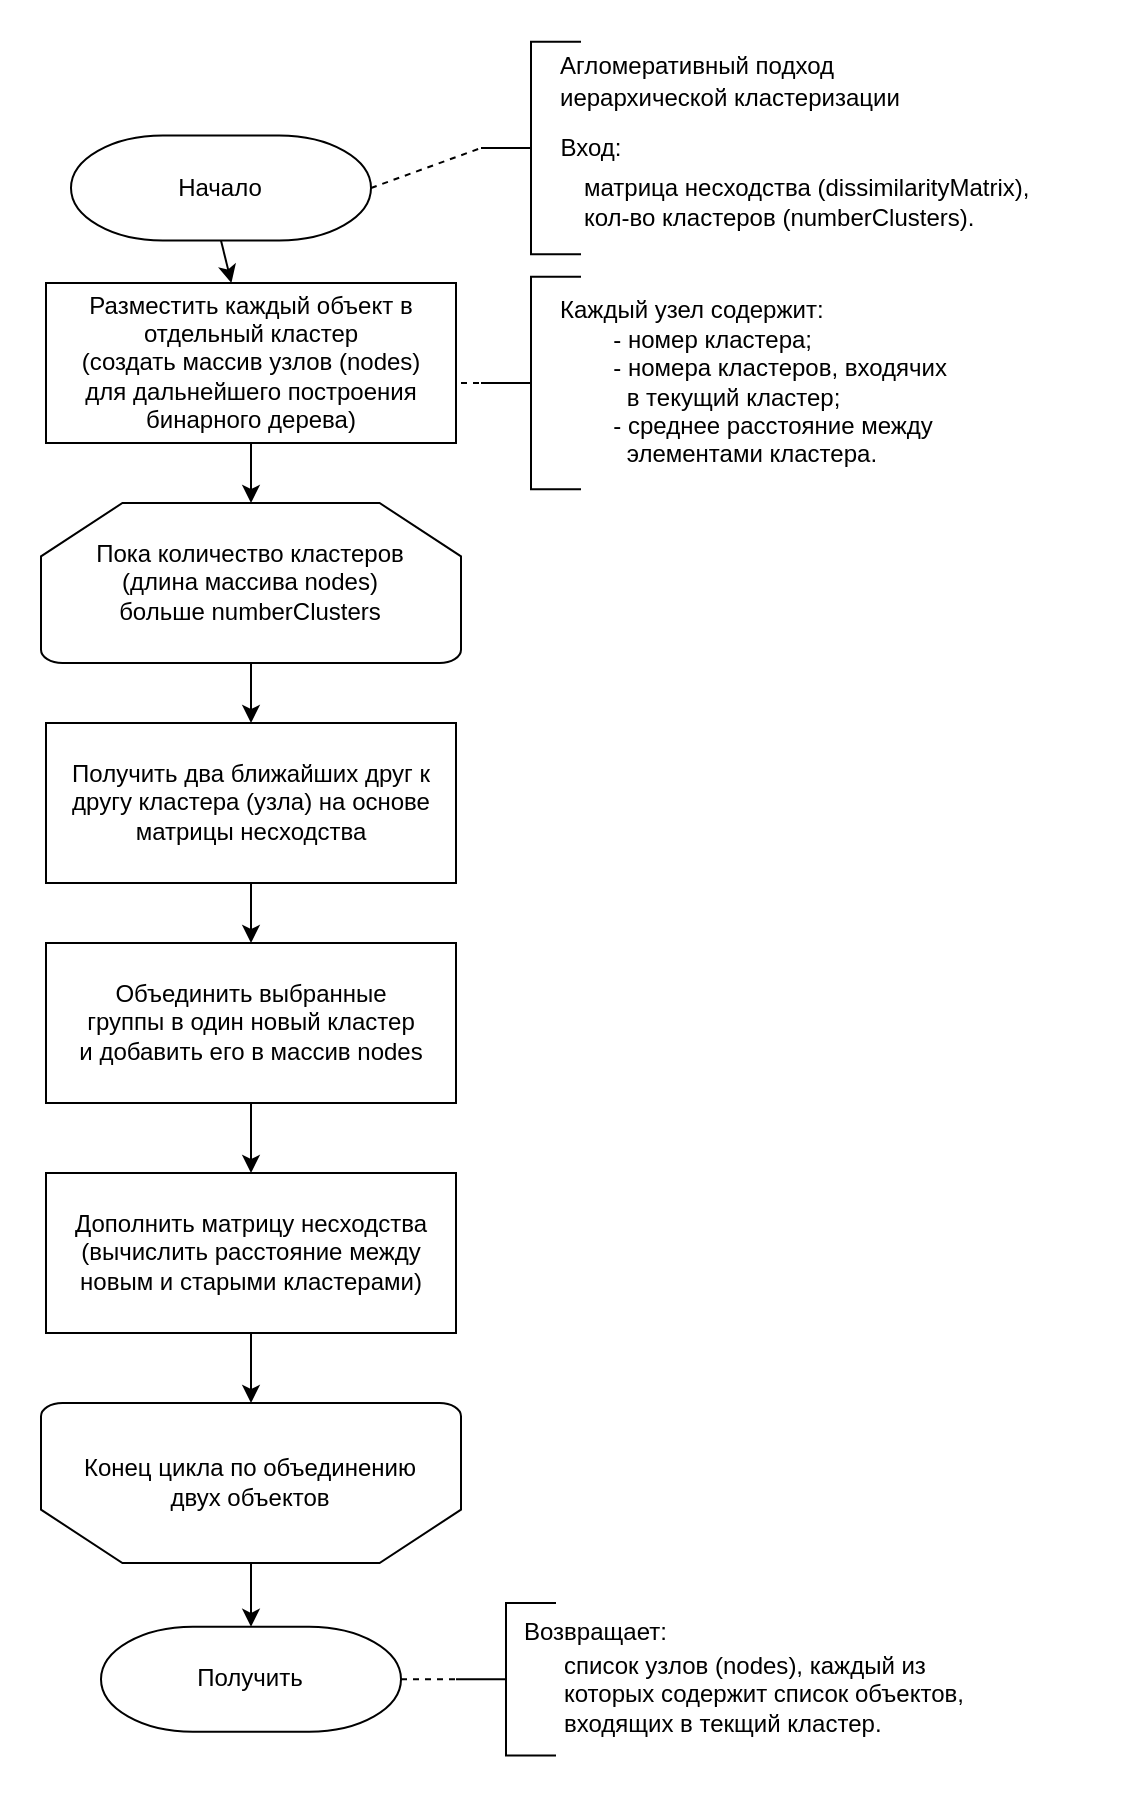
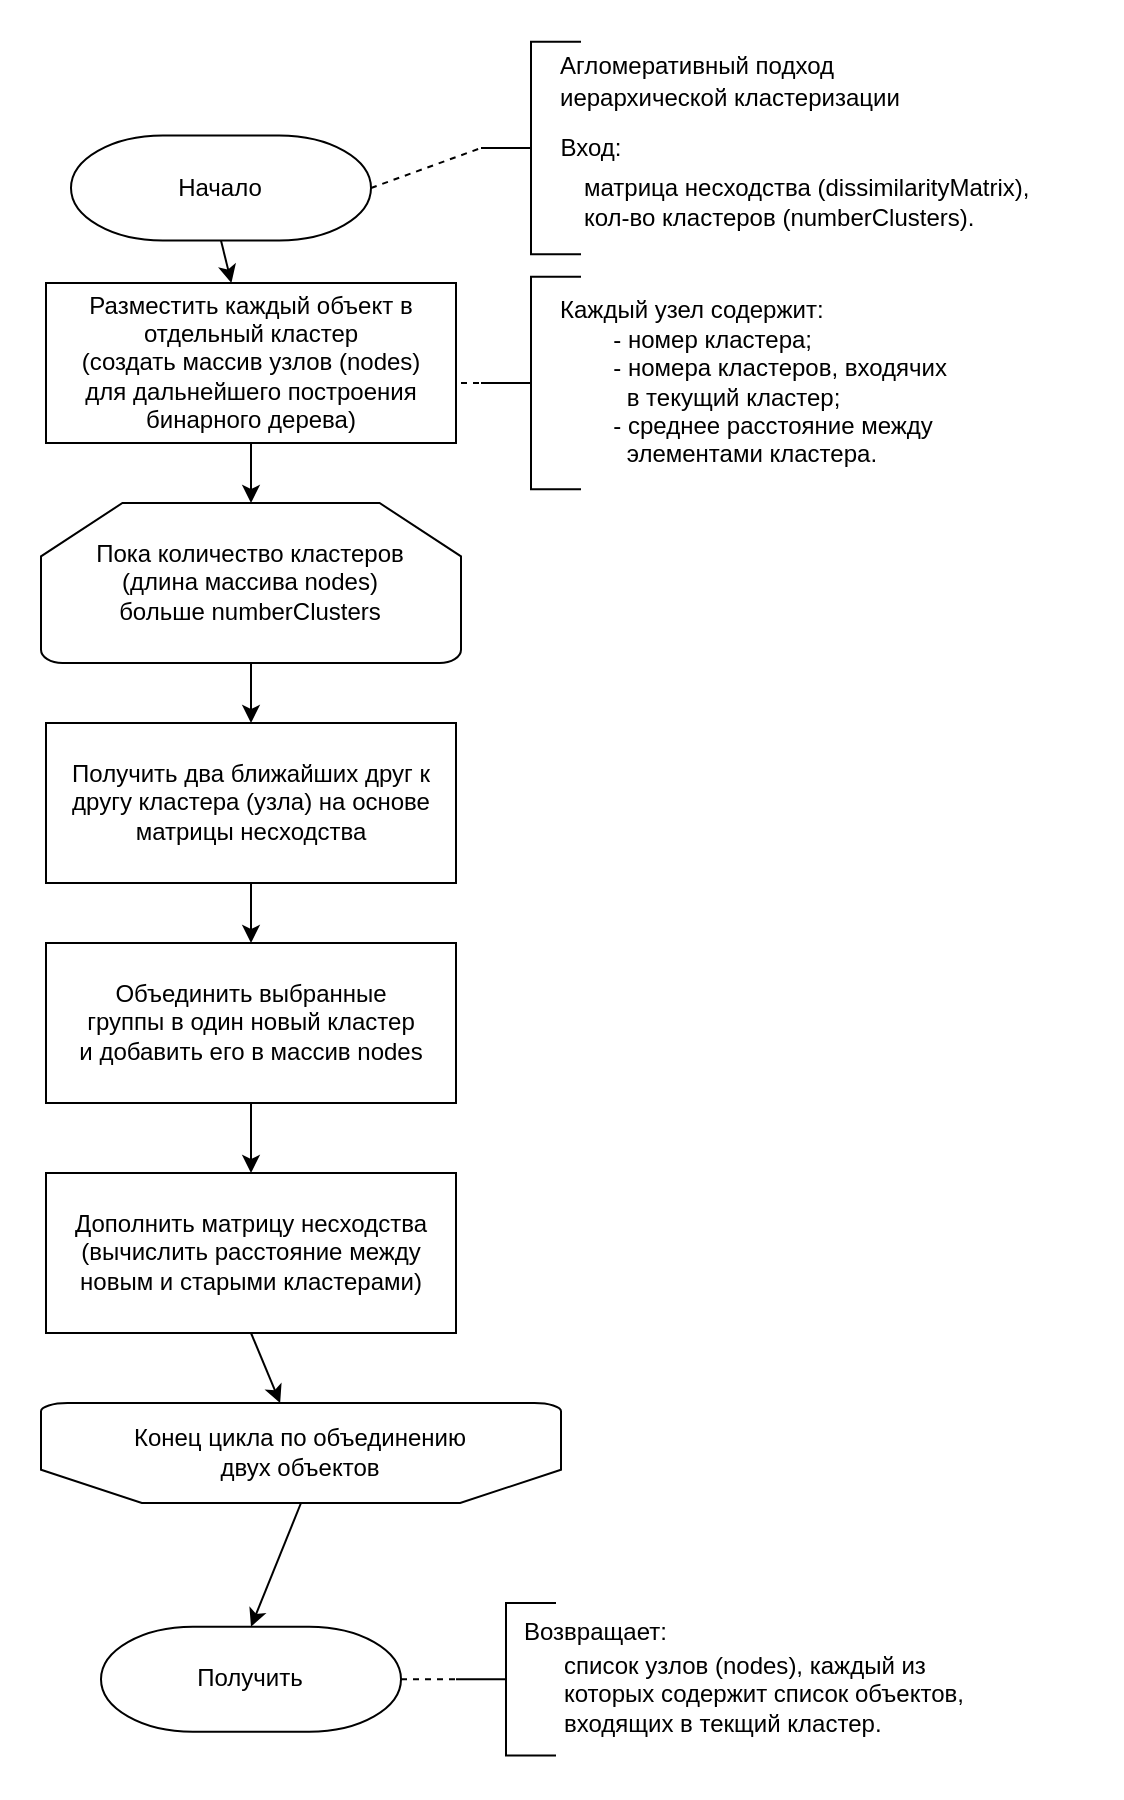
(251, 1483) -> (301, 1453)
